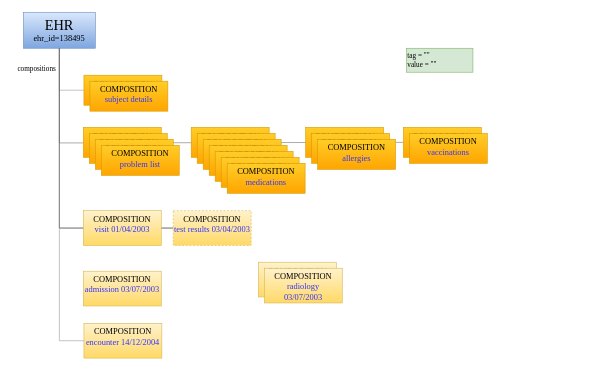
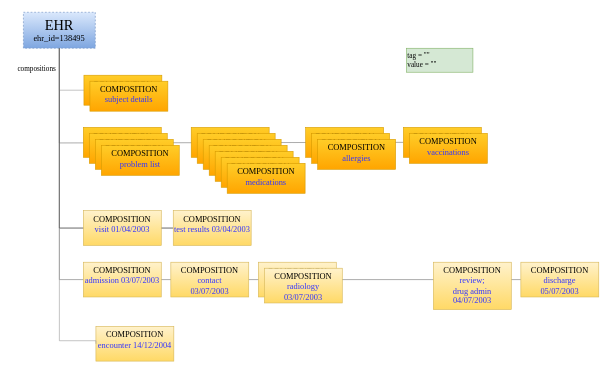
(59, 30) -> (59, 30)
(212, 228) -> (212, 228)
none -> (121, 280)
none -> (210, 280)
none -> (560, 280)
none -> (473, 286)
(122, 289) -> (122, 280)
(123, 341) -> (135, 344)
